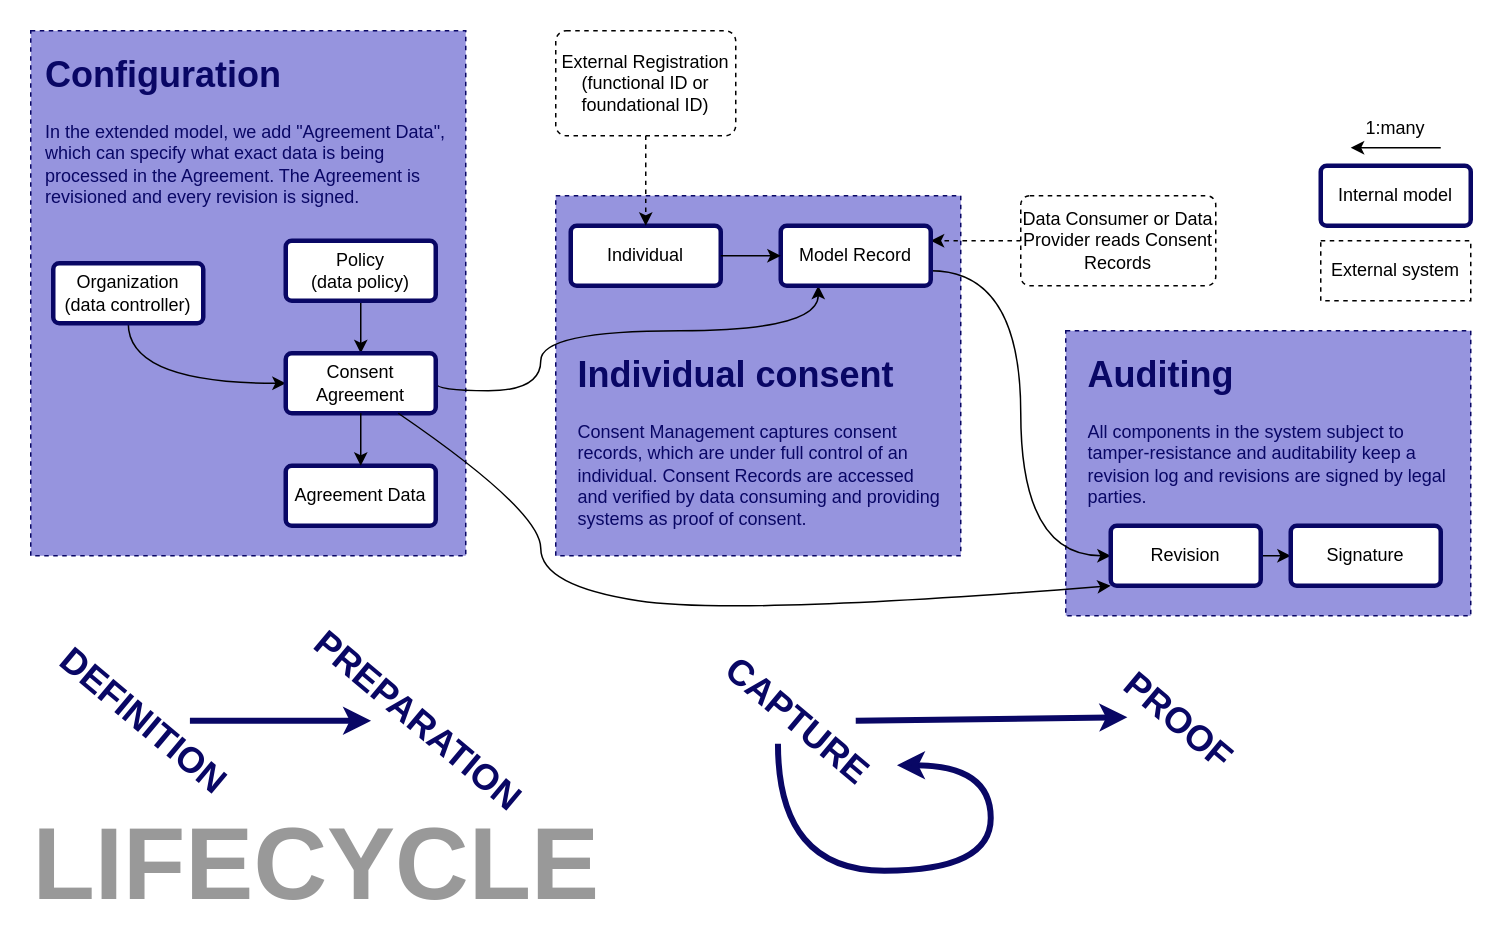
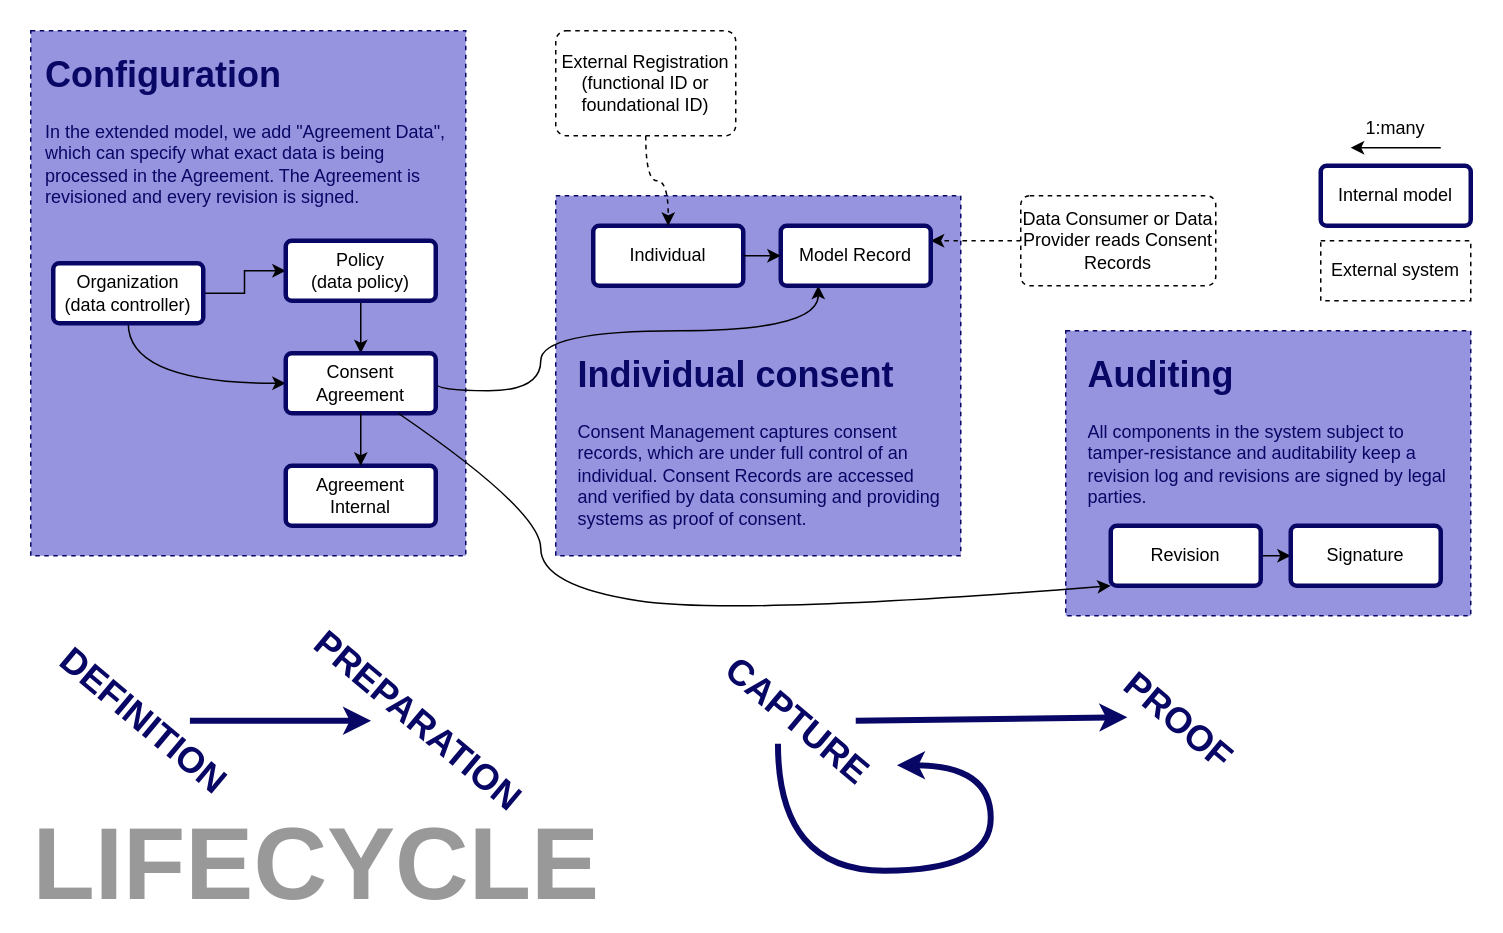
(646, 256) -> (668, 256)
none -> (245, 287)
(1021, 410) -> none
(361, 496) -> (361, 496)
